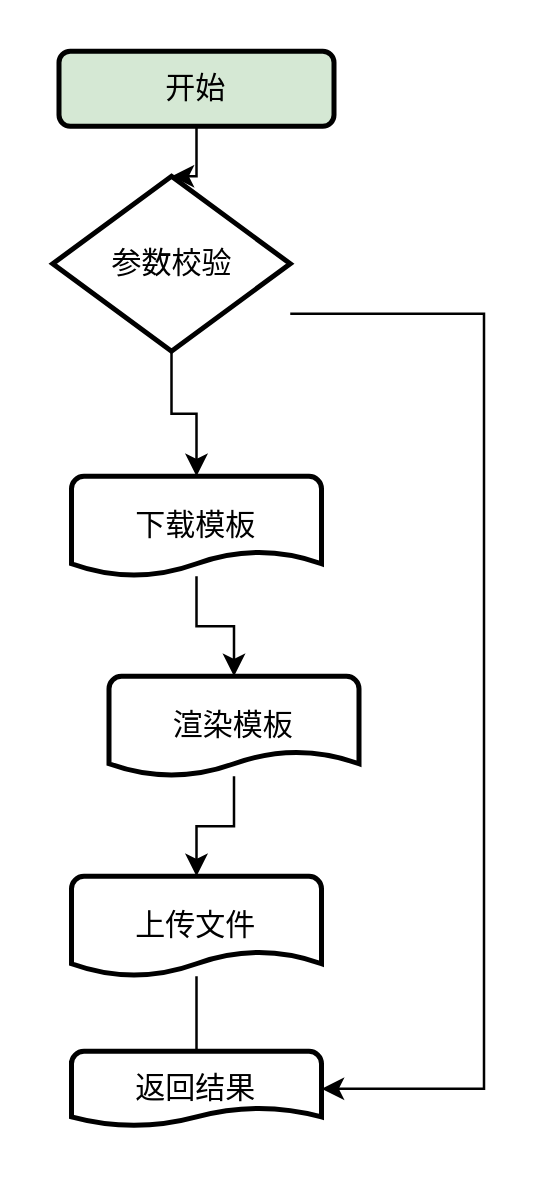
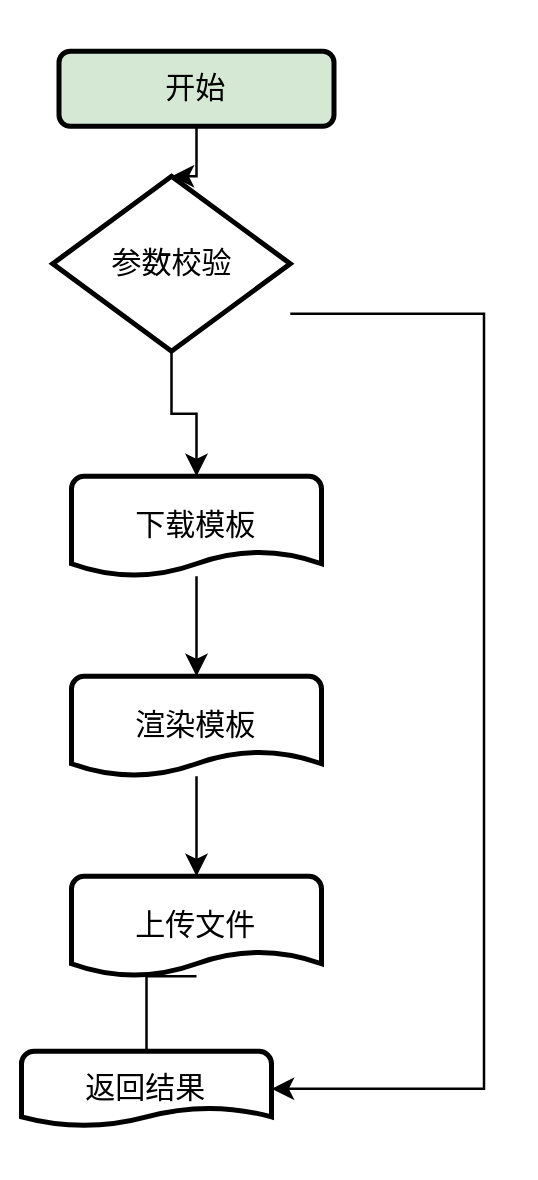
(234, 726) -> (196, 726)
(196, 1089) -> (146, 1089)
